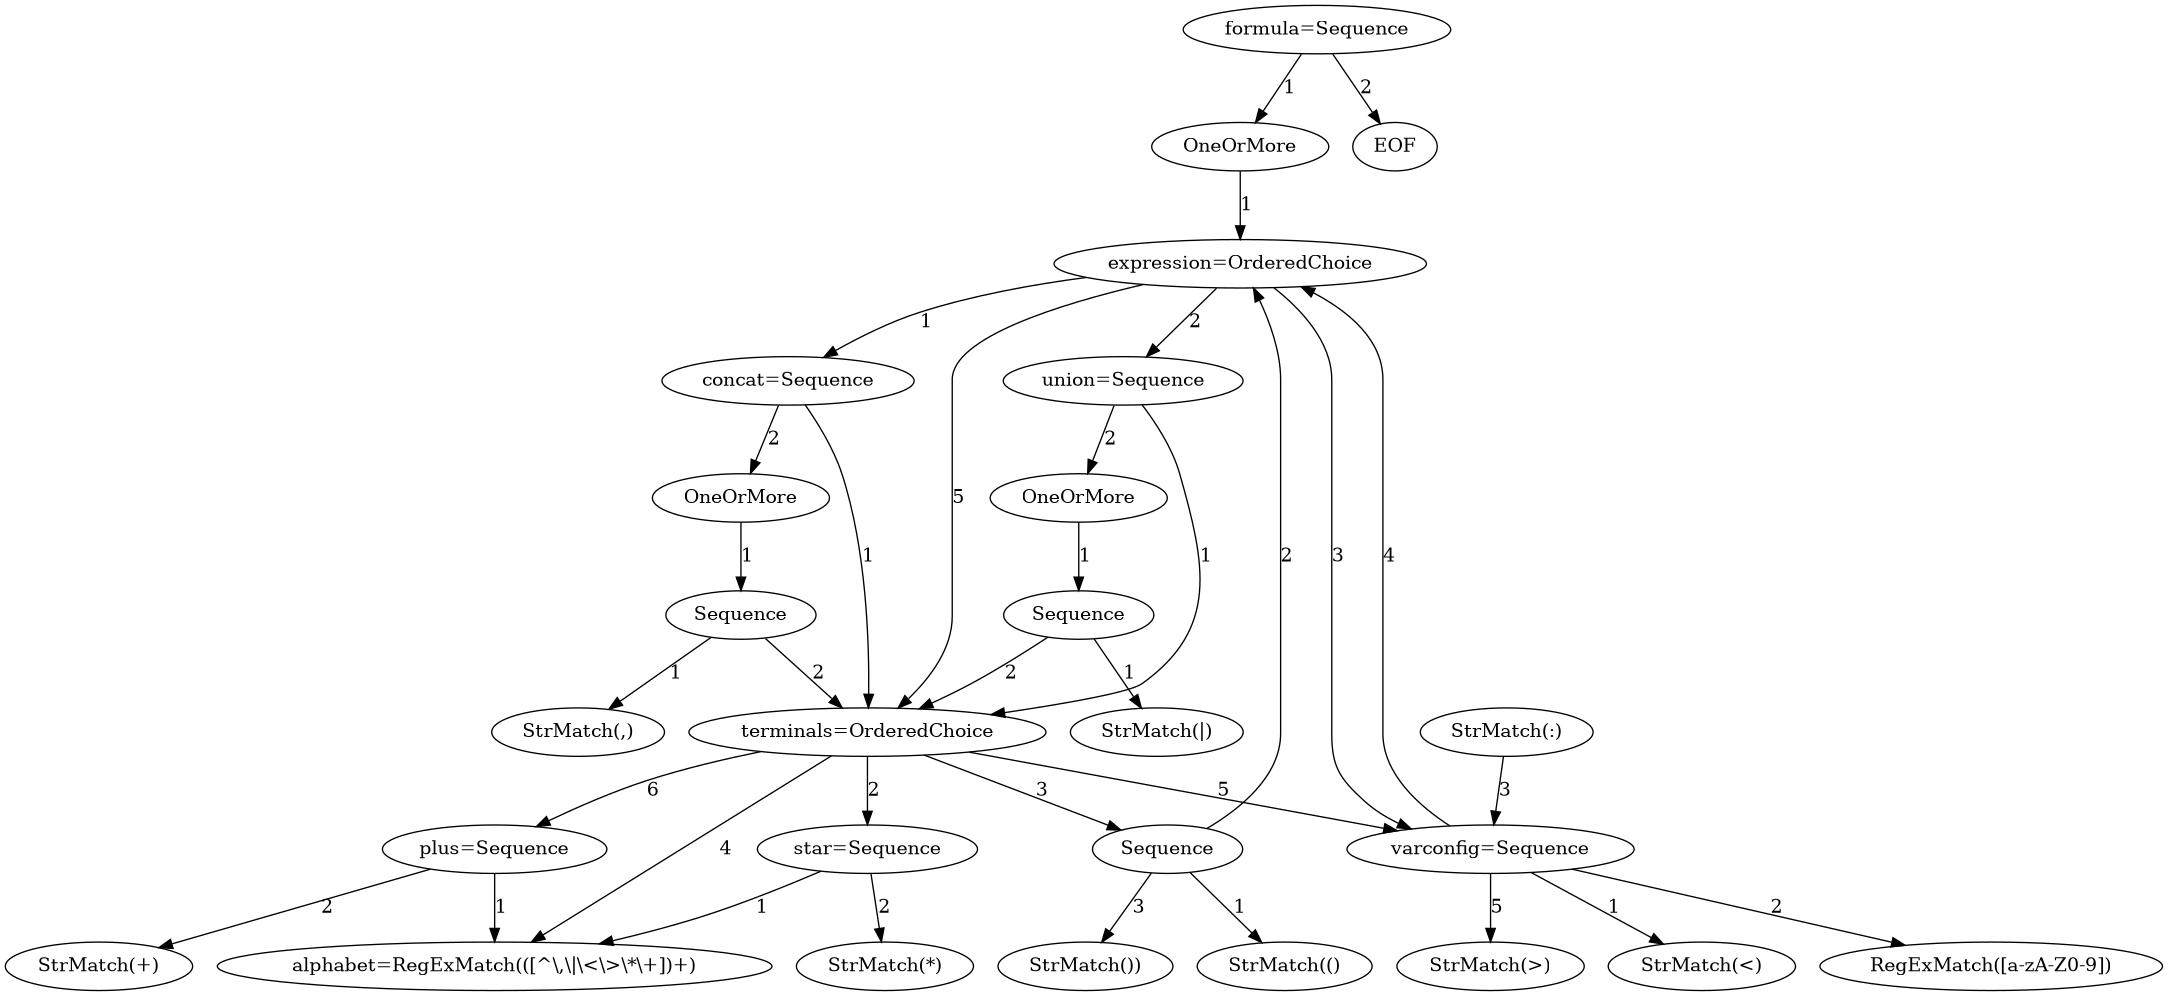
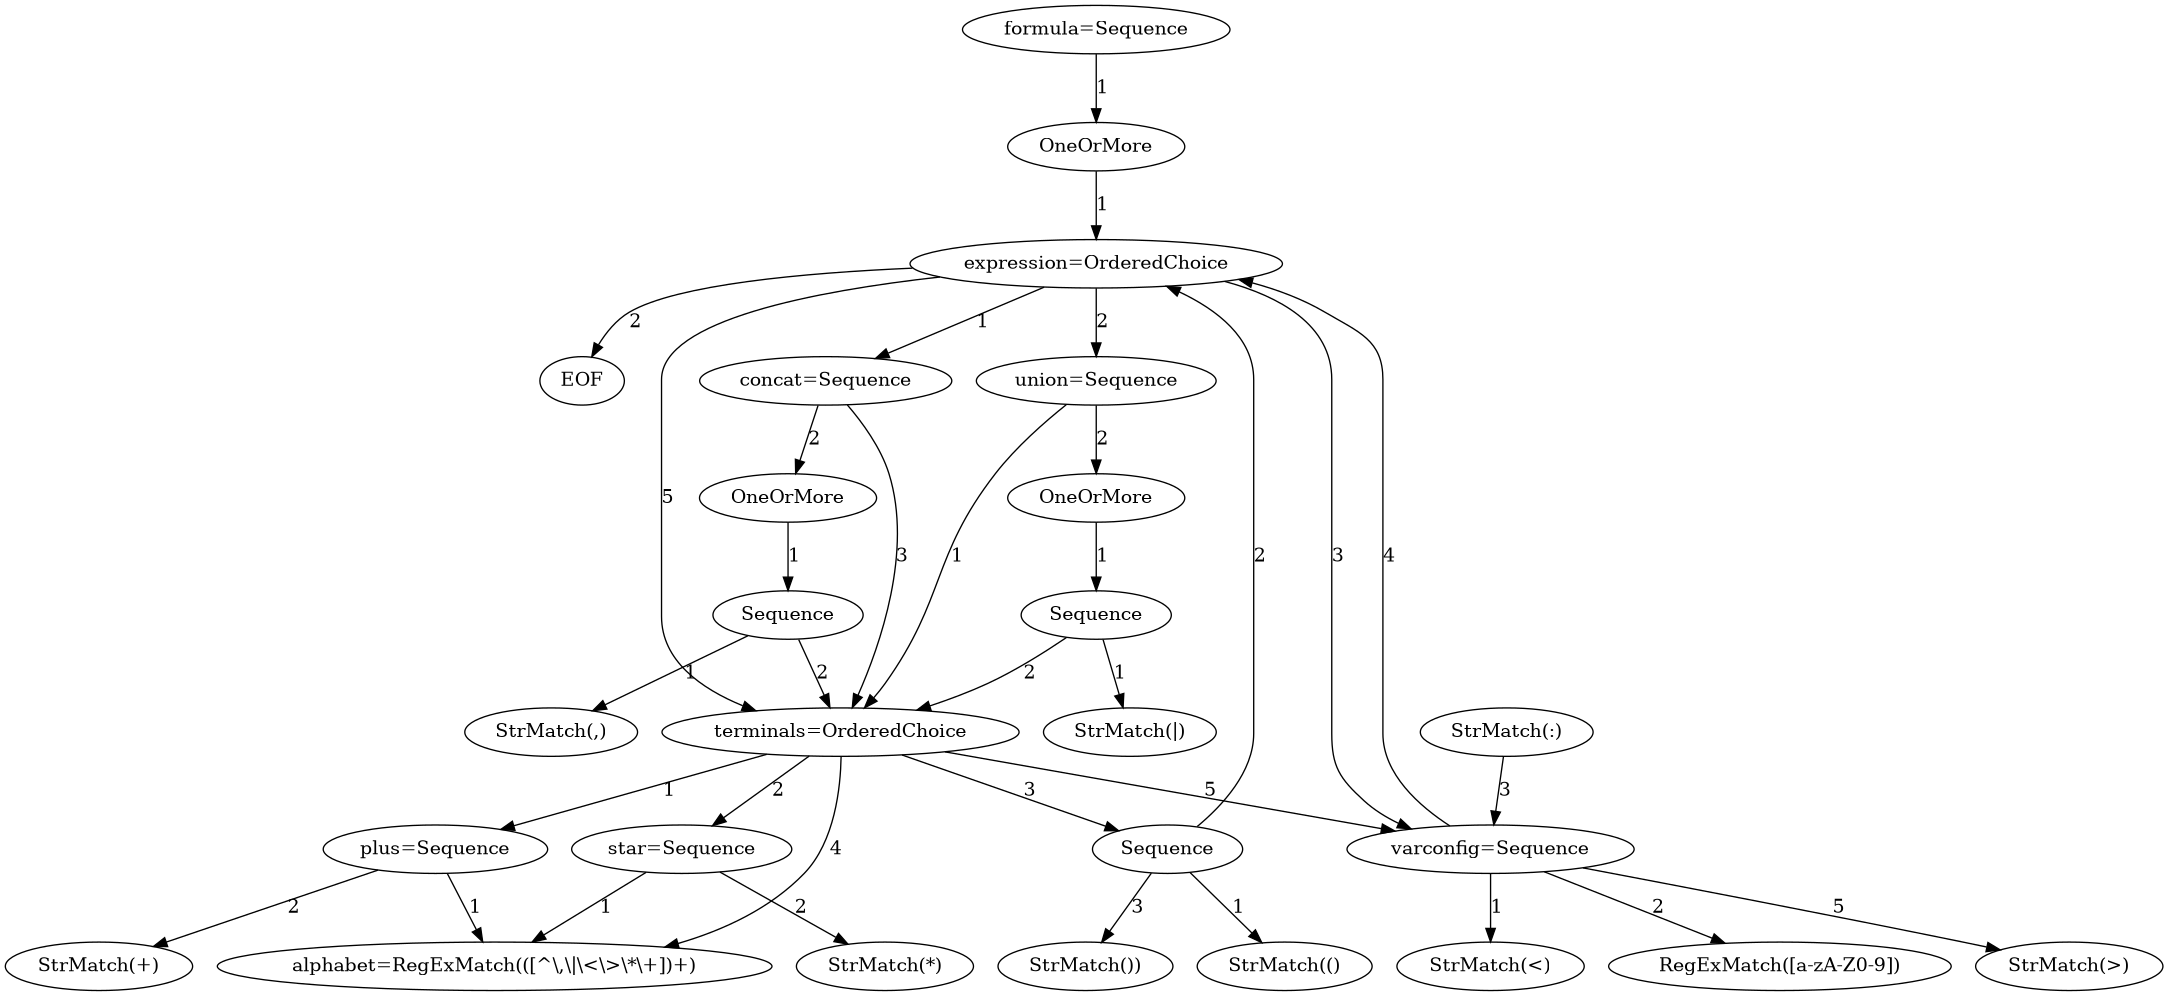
(1353, 83) -> (746, 282)
(869, 557) -> (902, 557)
(653, 791) -> (670, 791)
